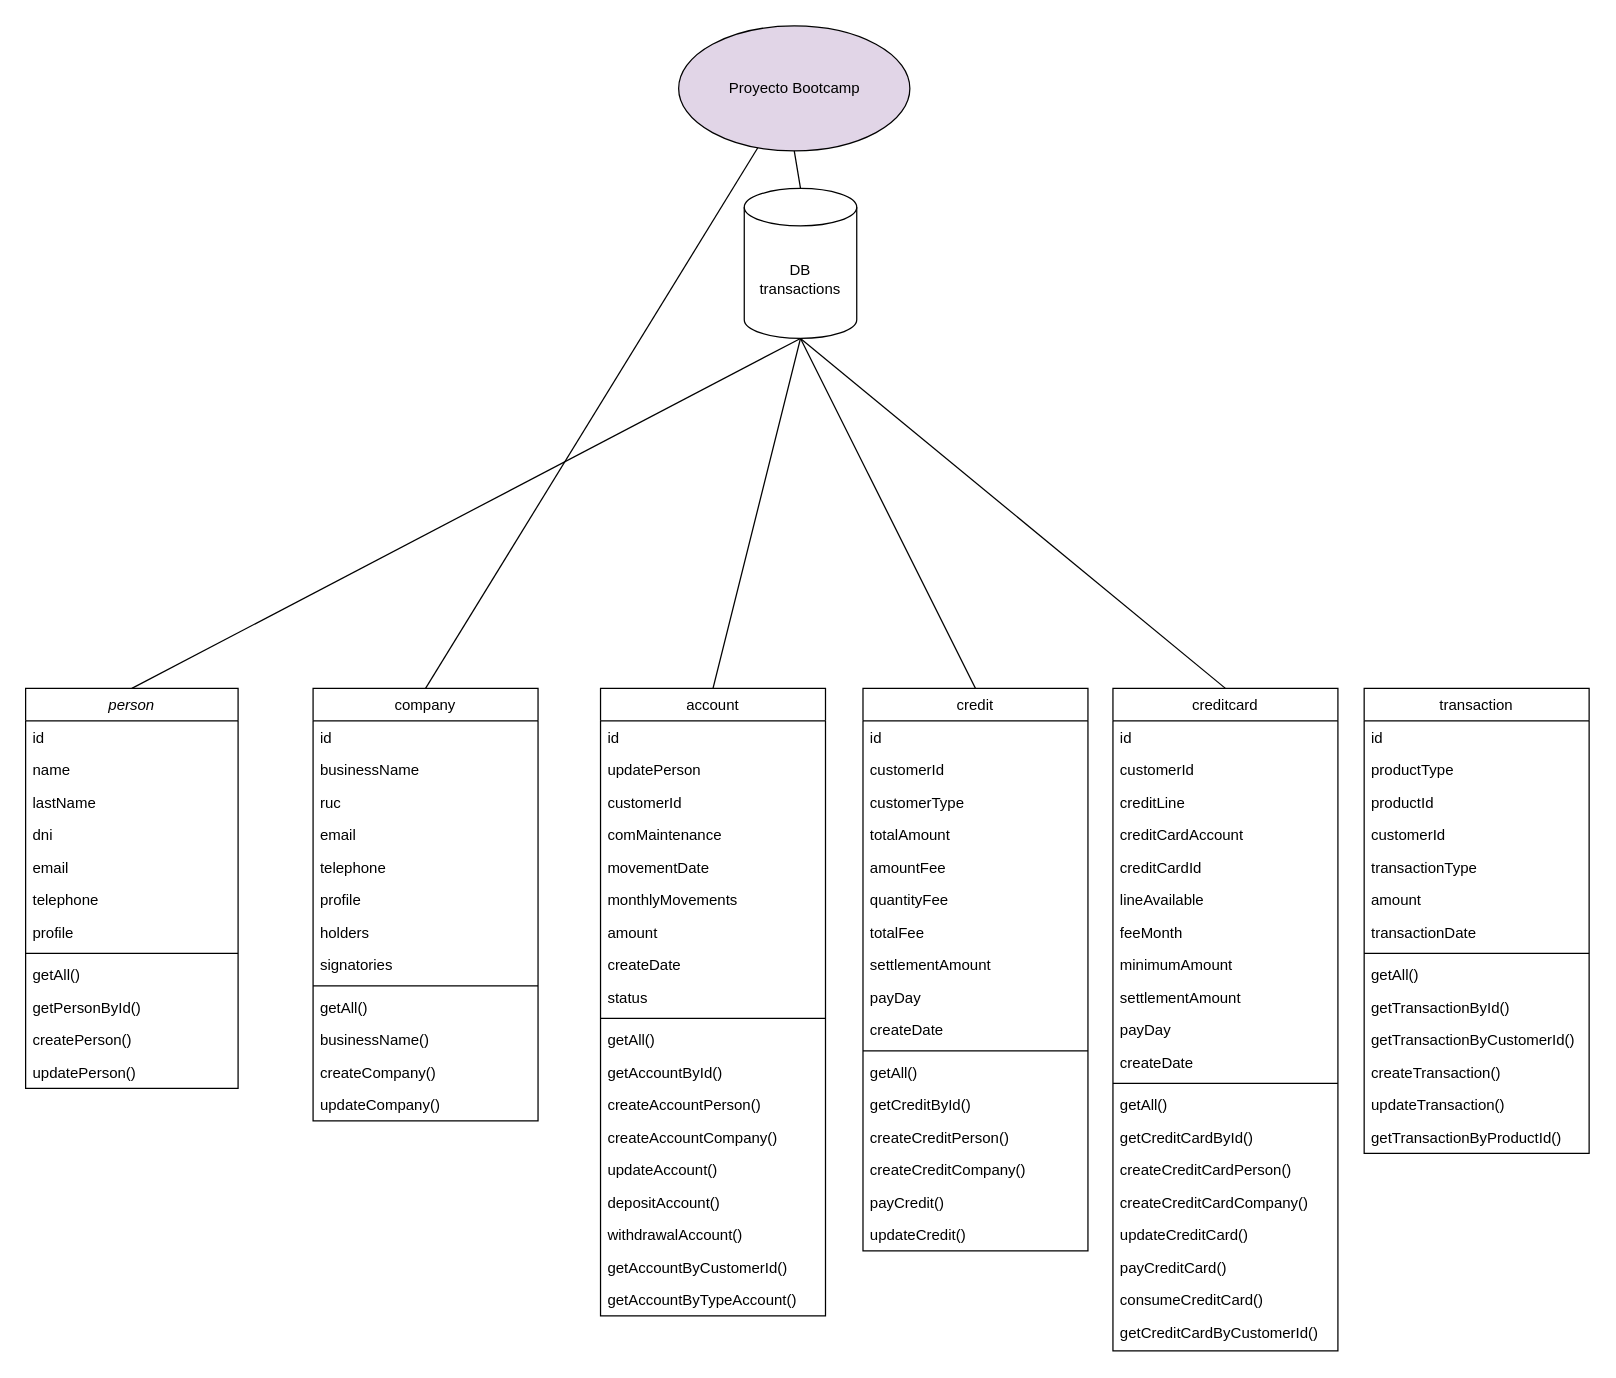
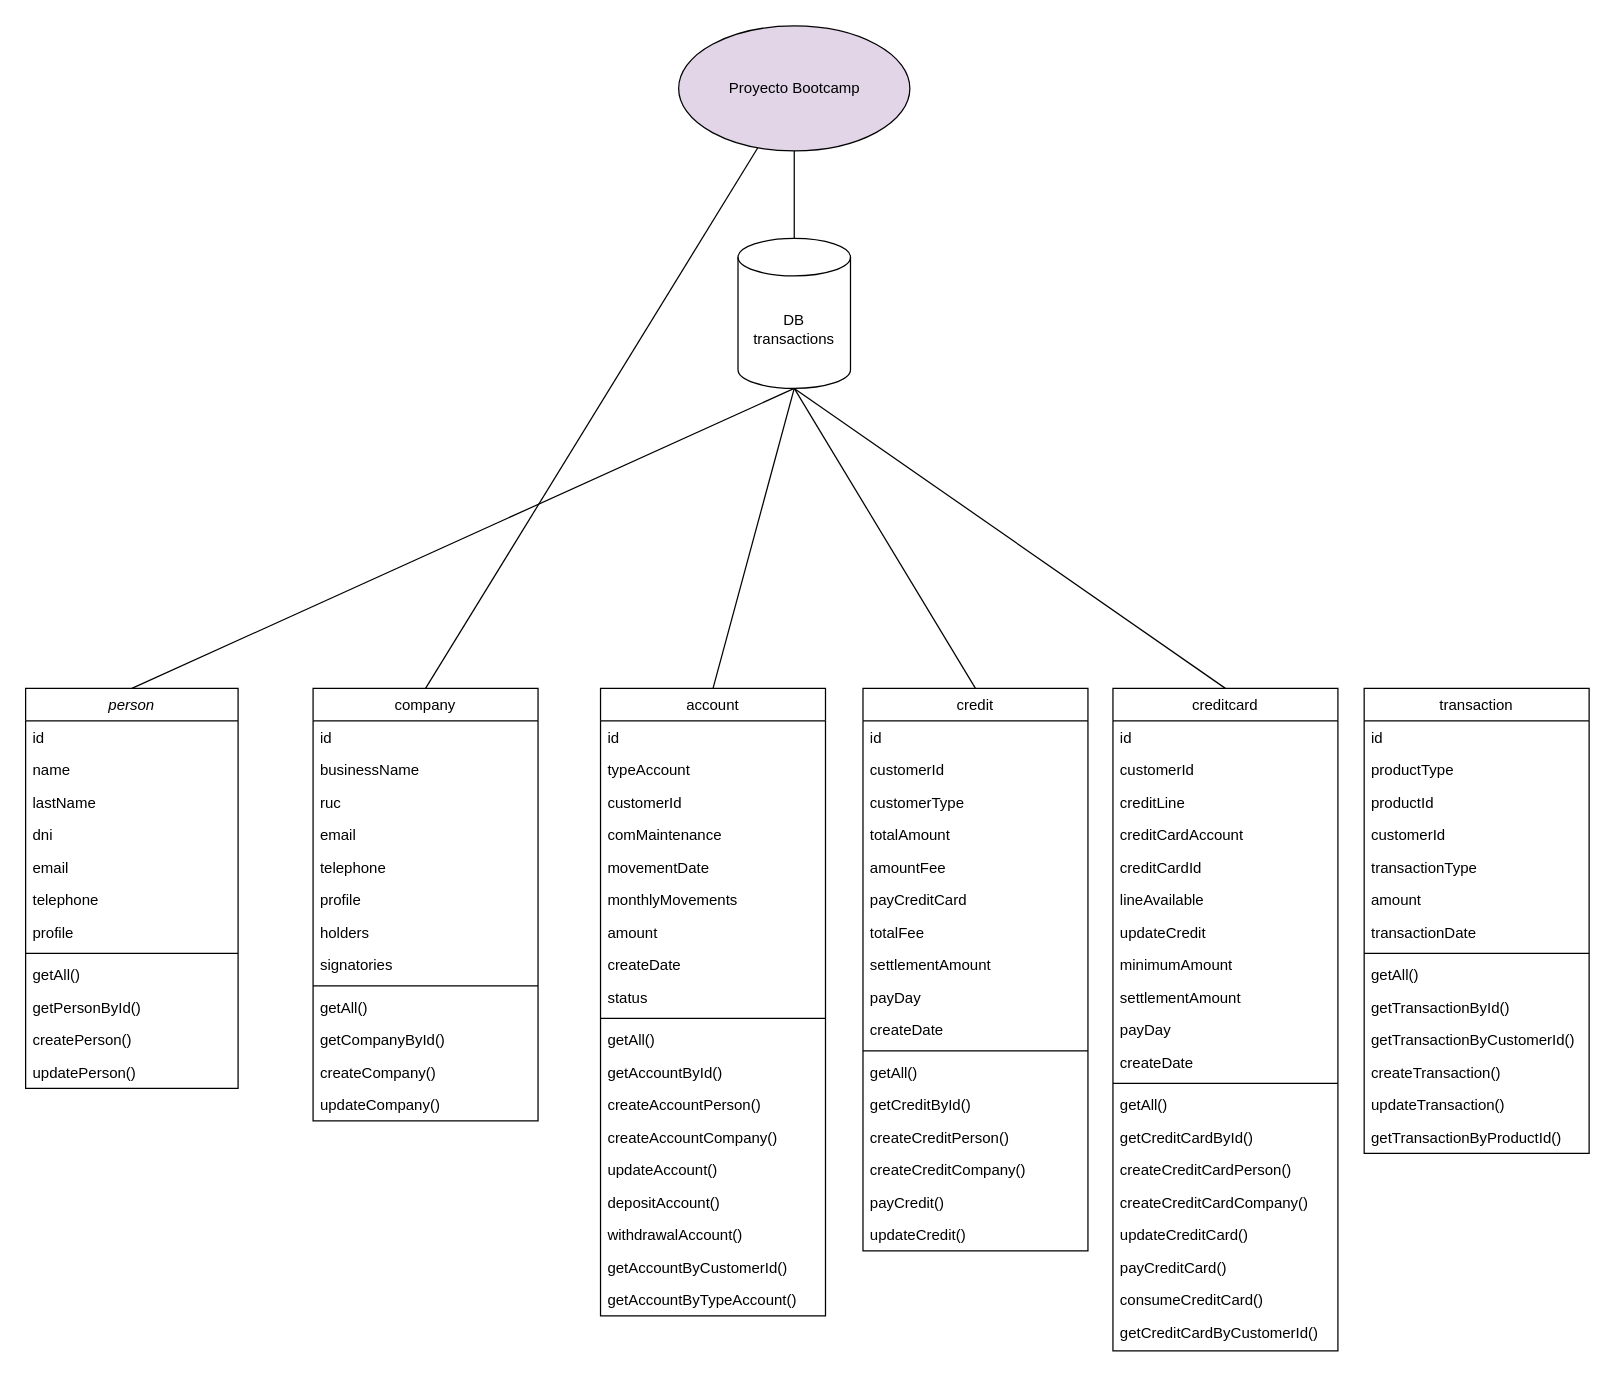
(801, 263) -> (794, 313)
(658, 770) -> (654, 770)
(914, 900) -> (923, 900)
(1154, 933) -> (1168, 933)
(377, 1040) -> (387, 1040)
